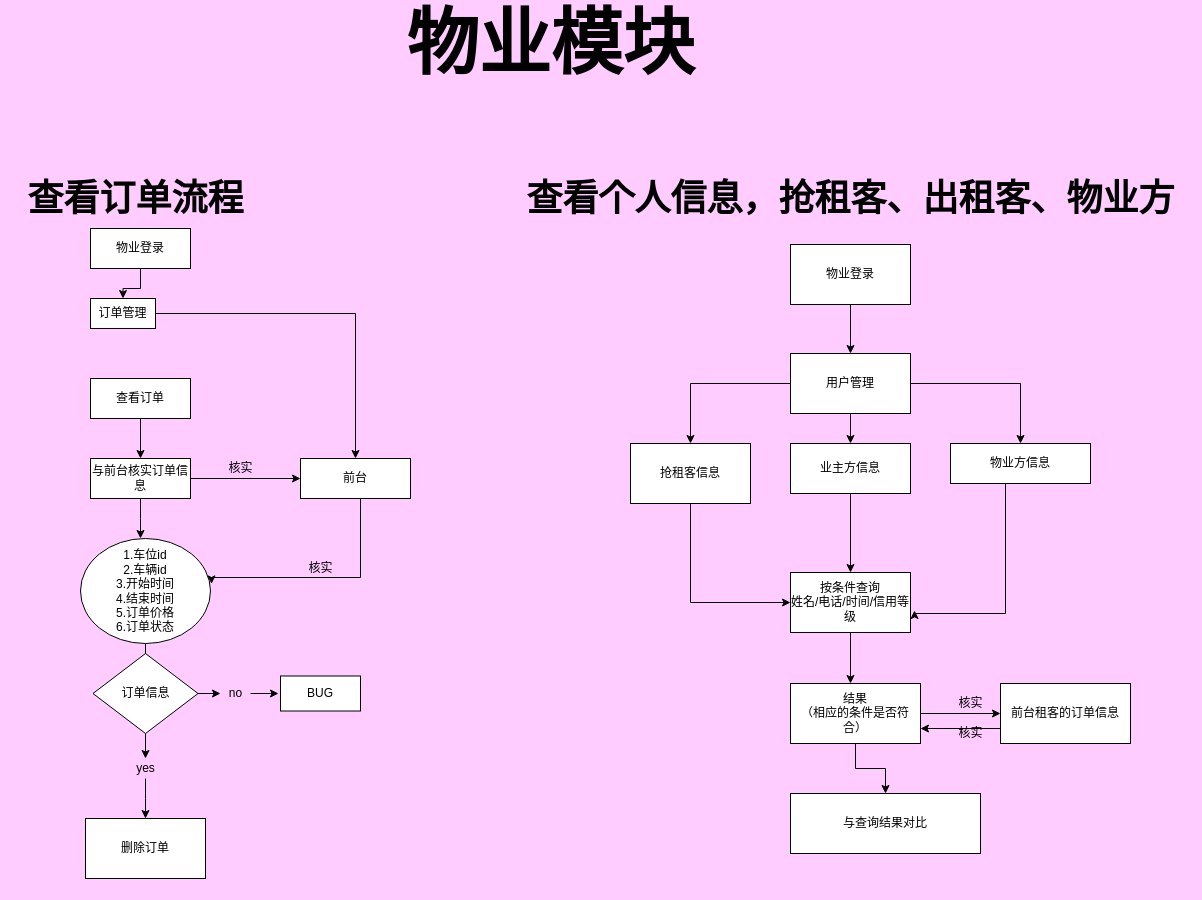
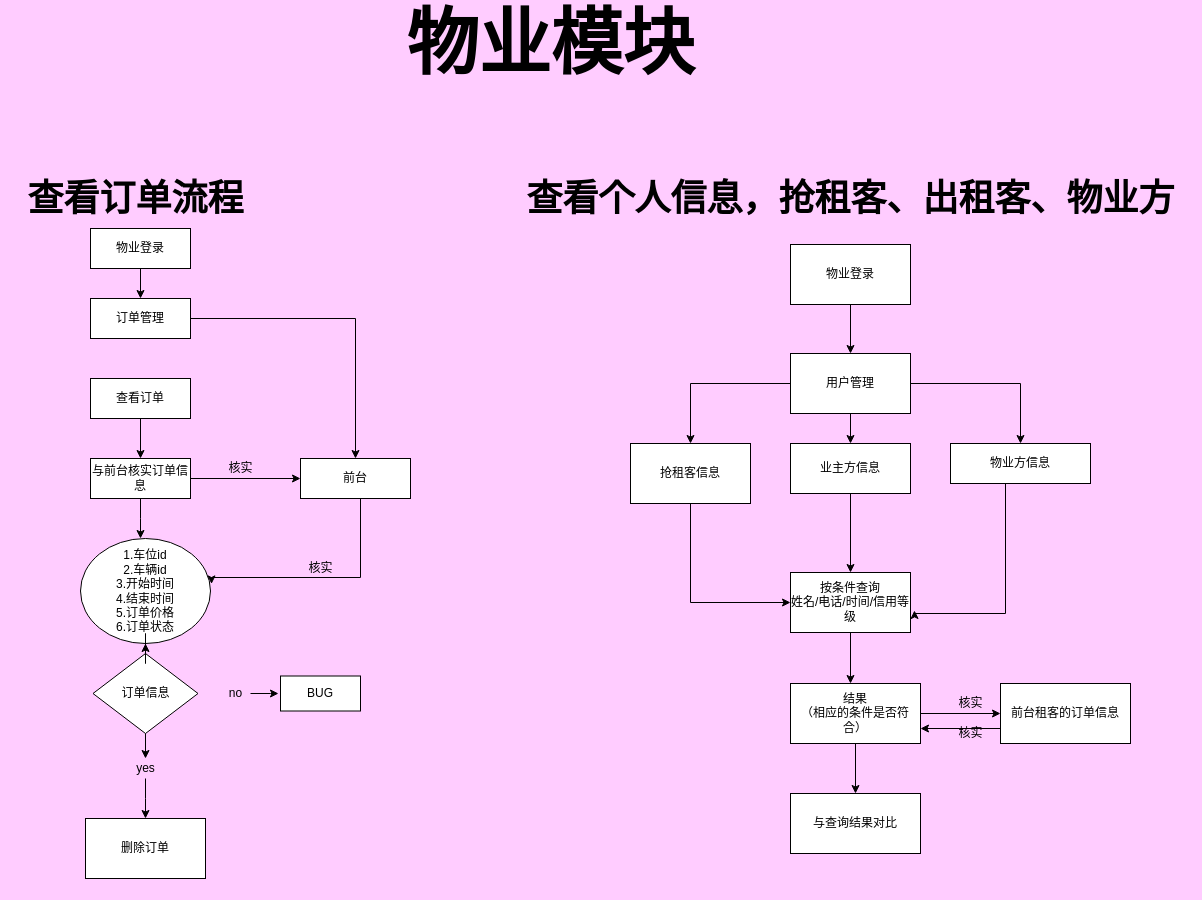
(123, 314) -> (141, 319)
(213, 694) -> (146, 634)
(886, 824) -> (856, 824)
